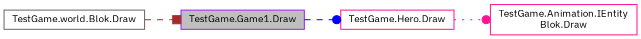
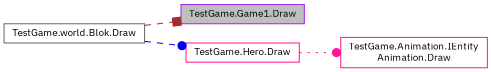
(319, 20) -> (161, 43)
(564, 20) -> (414, 53)
